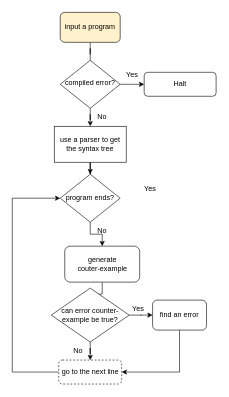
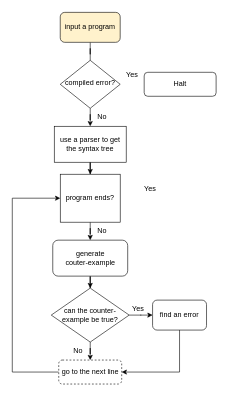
(138, 84) -> none
(90, 198) -> (90, 198)
(102, 264) -> (90, 258)
(90, 315) -> (90, 315)
